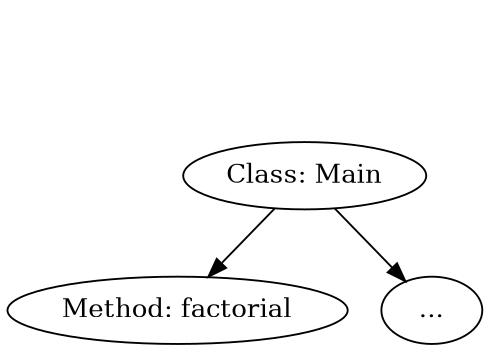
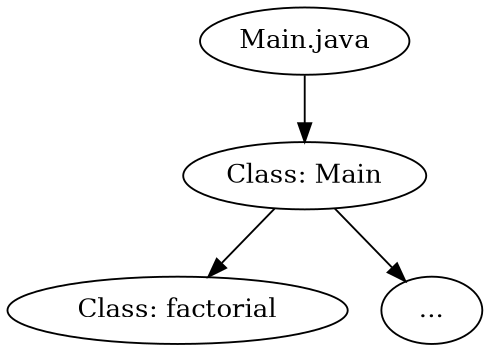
none -> (305, 41)
(178, 310) -> (178, 310)
